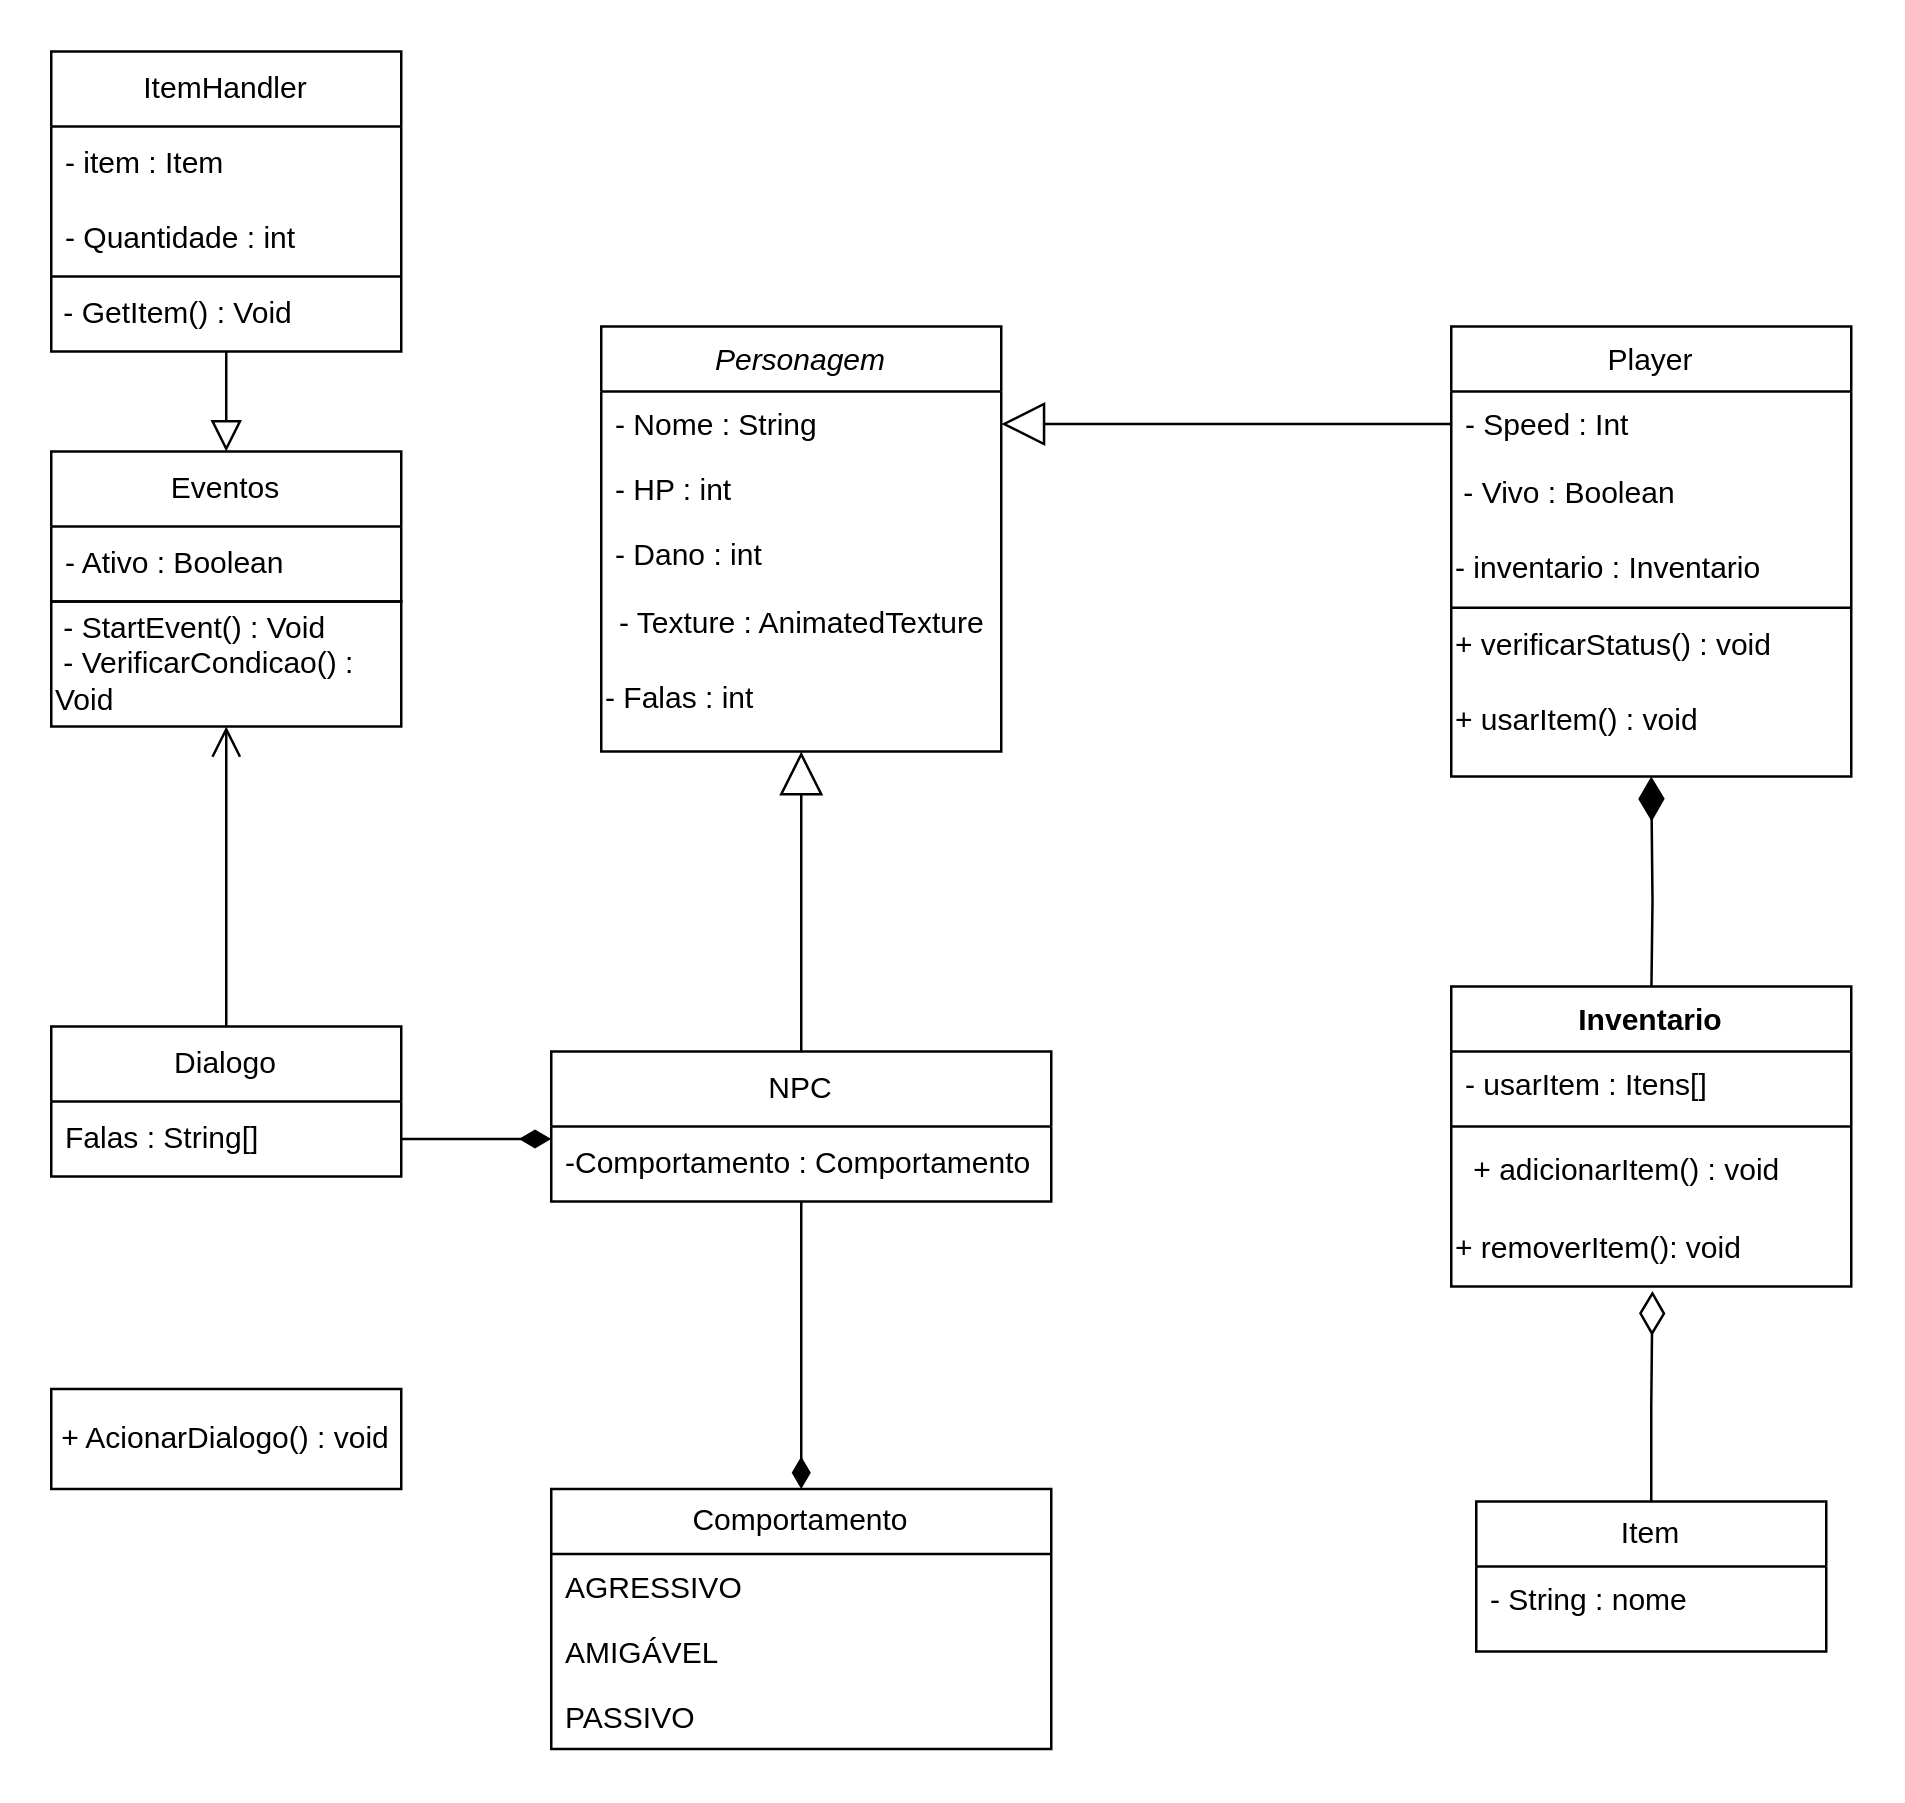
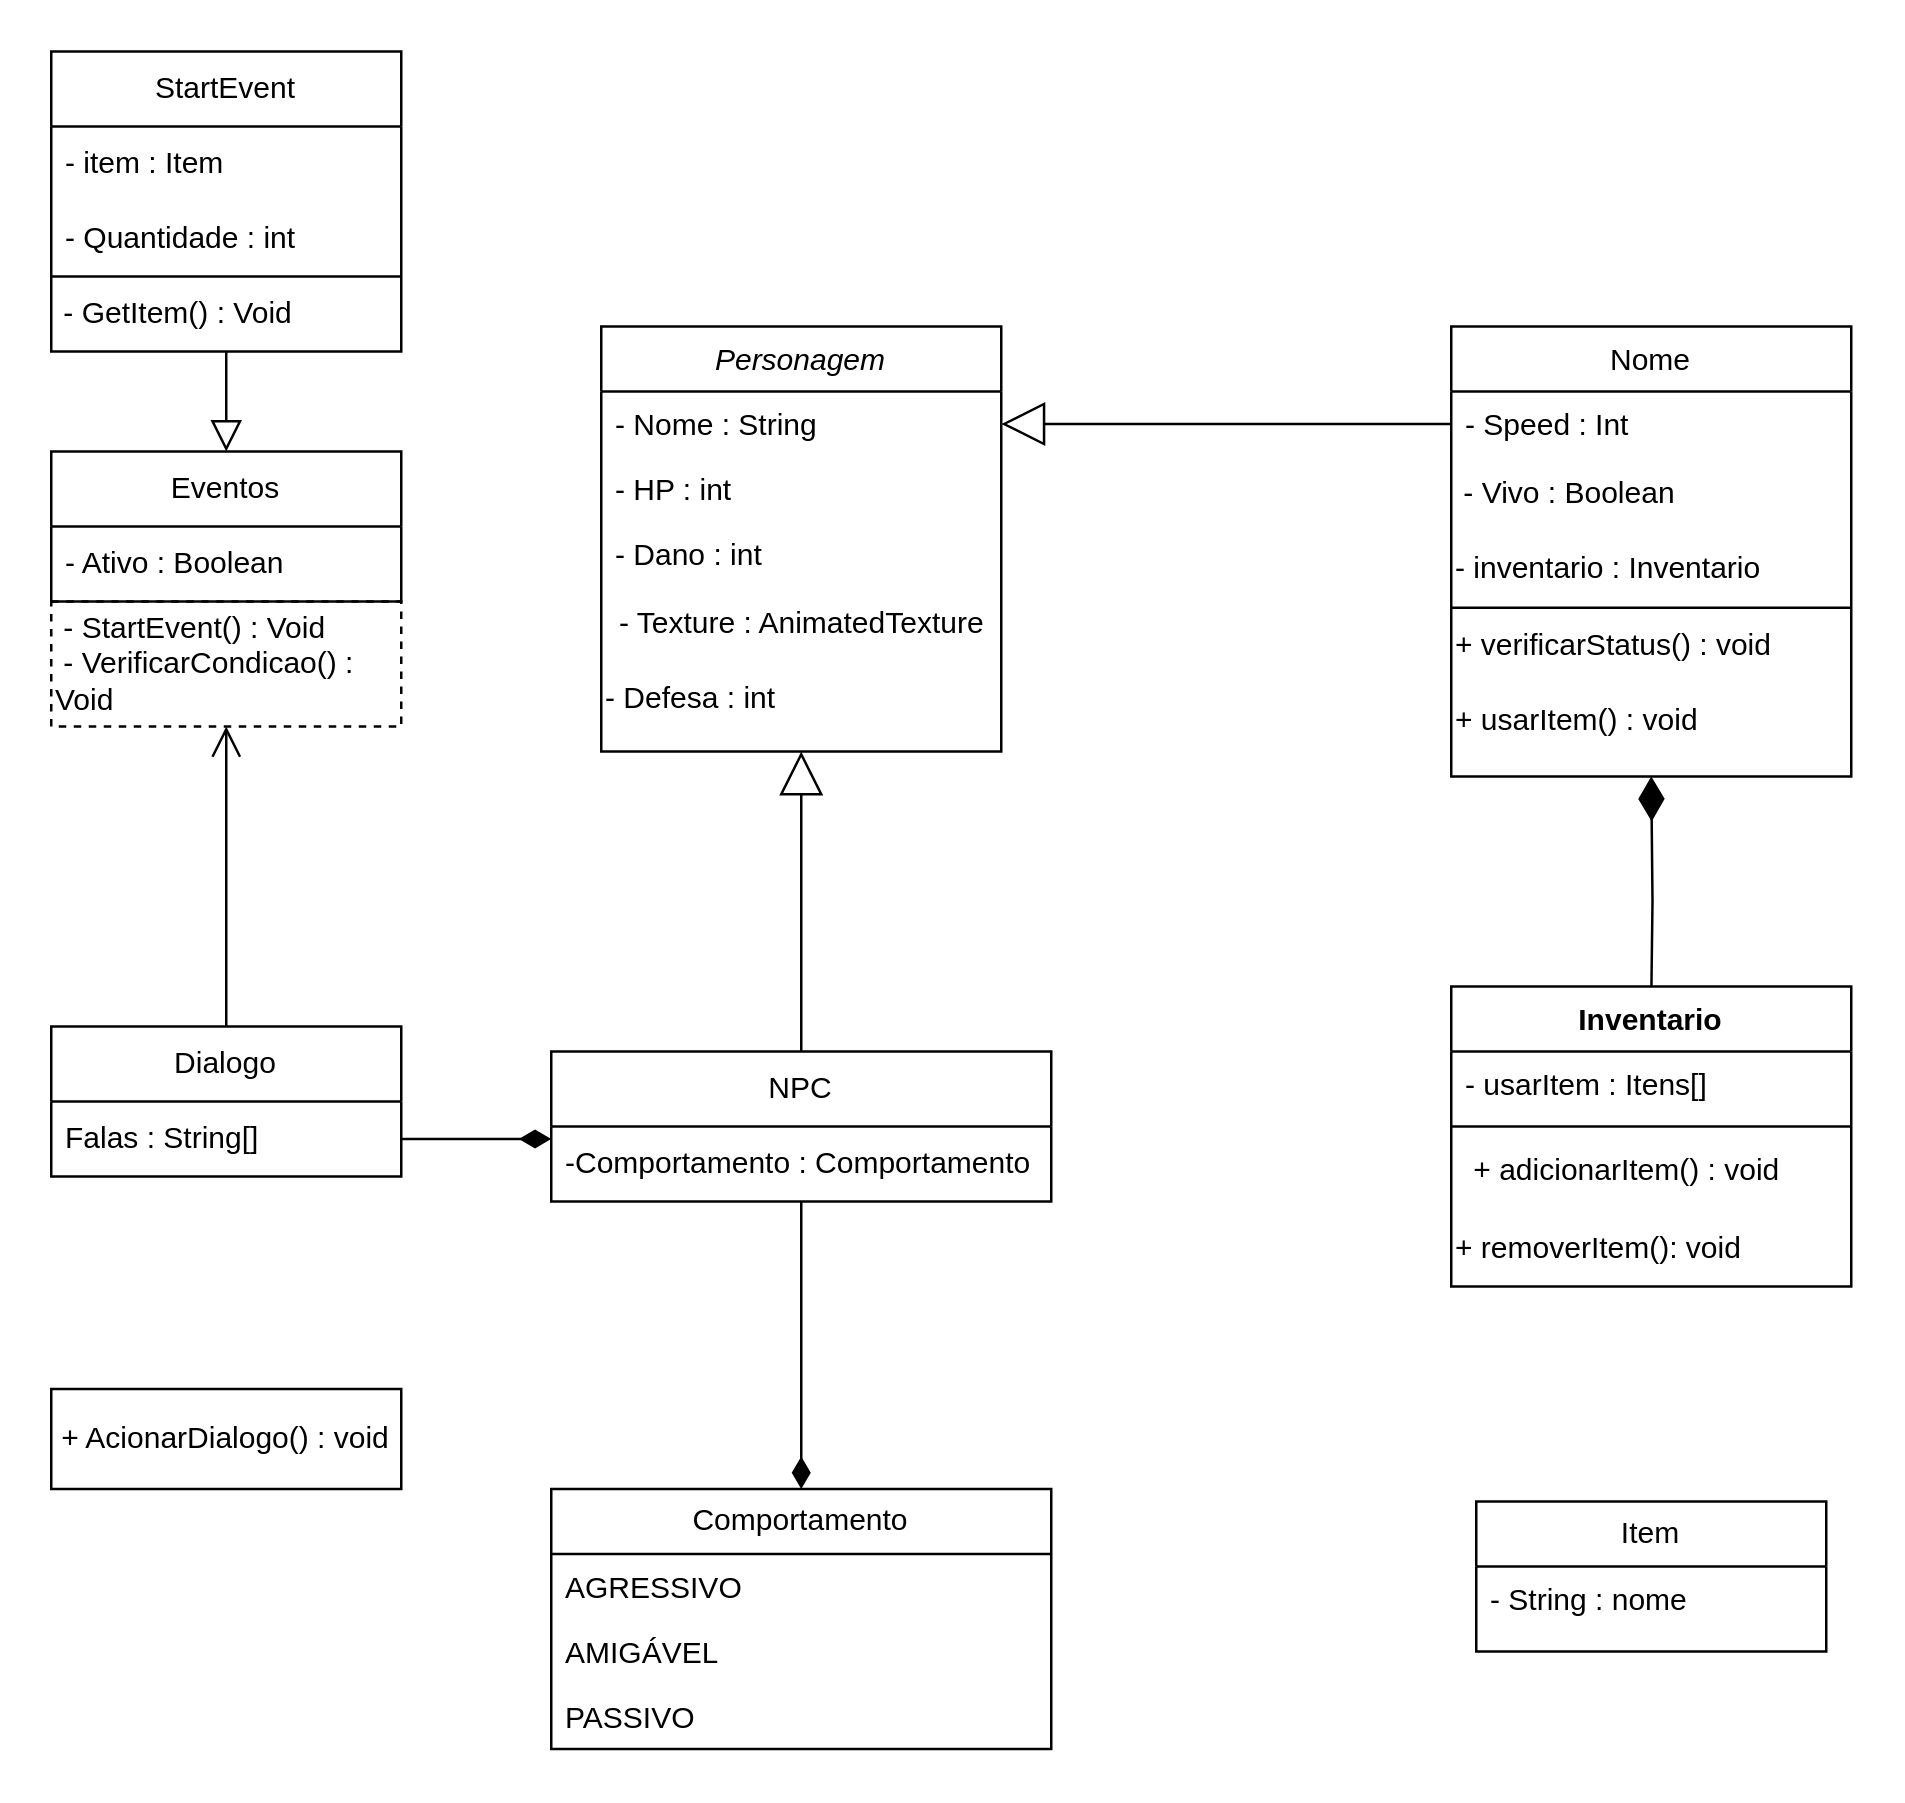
(226, 89) -> (226, 89)
(1650, 360) -> (1650, 360)
(226, 664) -> (226, 664)
(692, 699) -> (704, 699)
(1651, 1415) -> none
